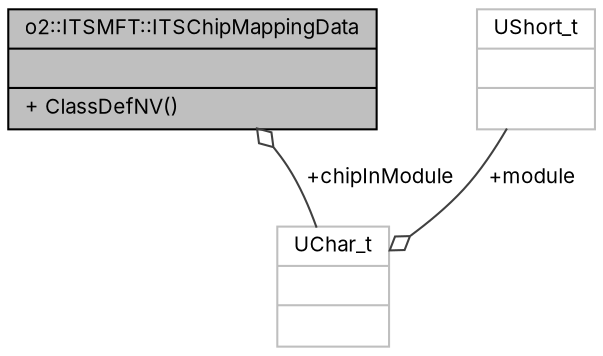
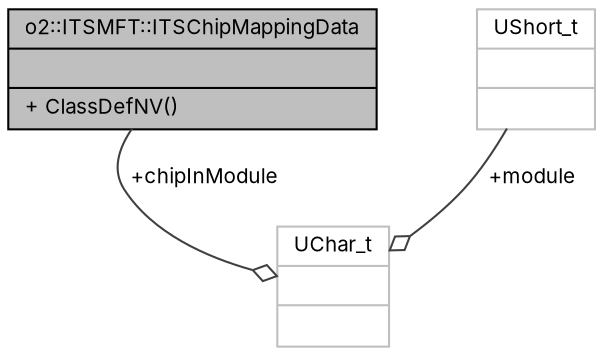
(299, 186) -> (154, 222)
